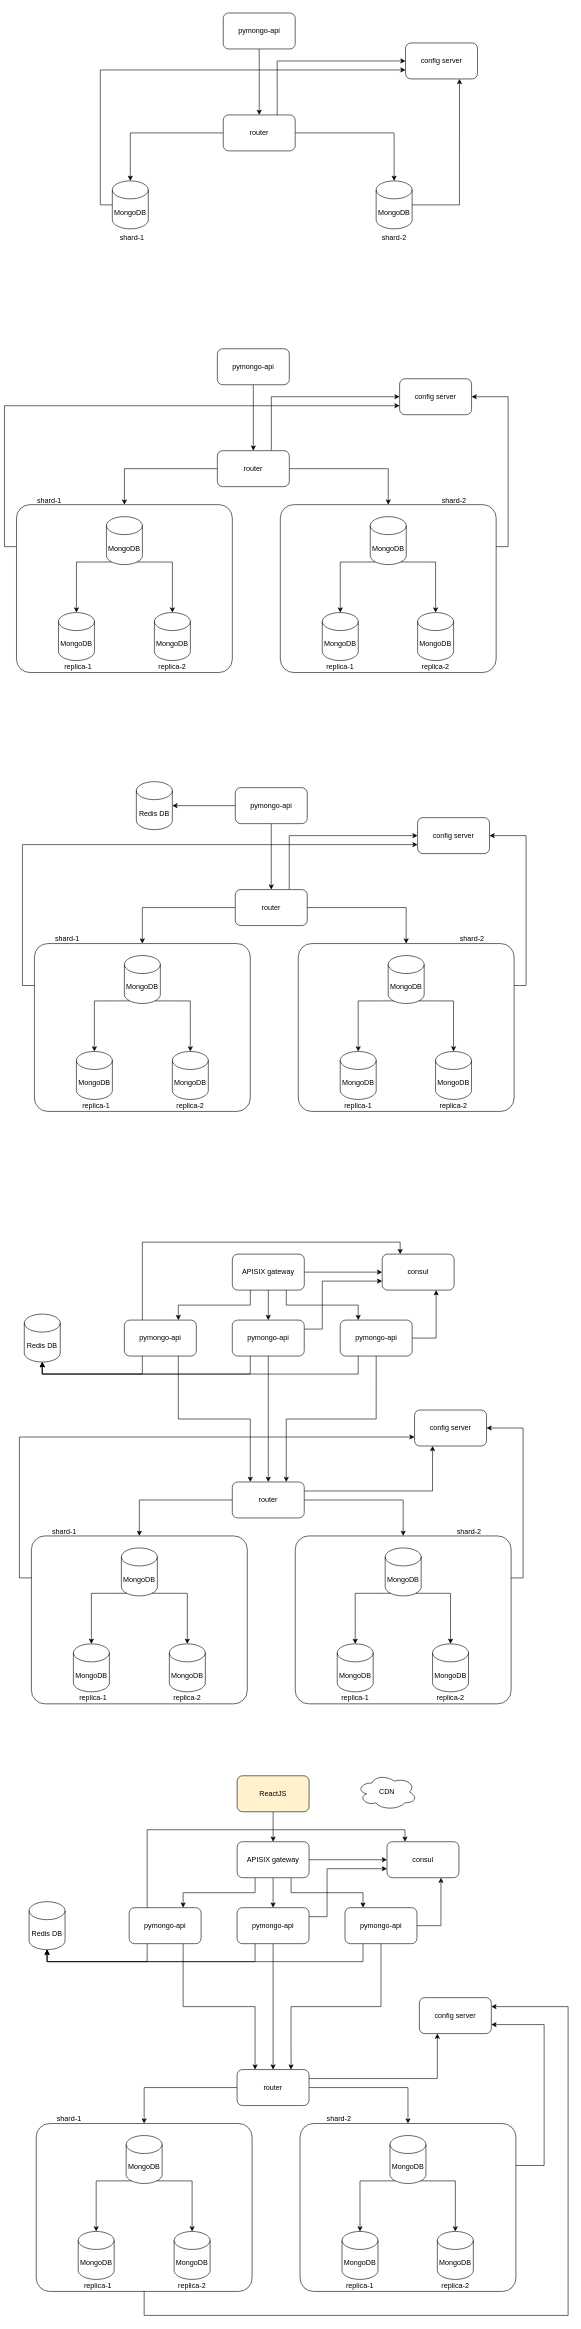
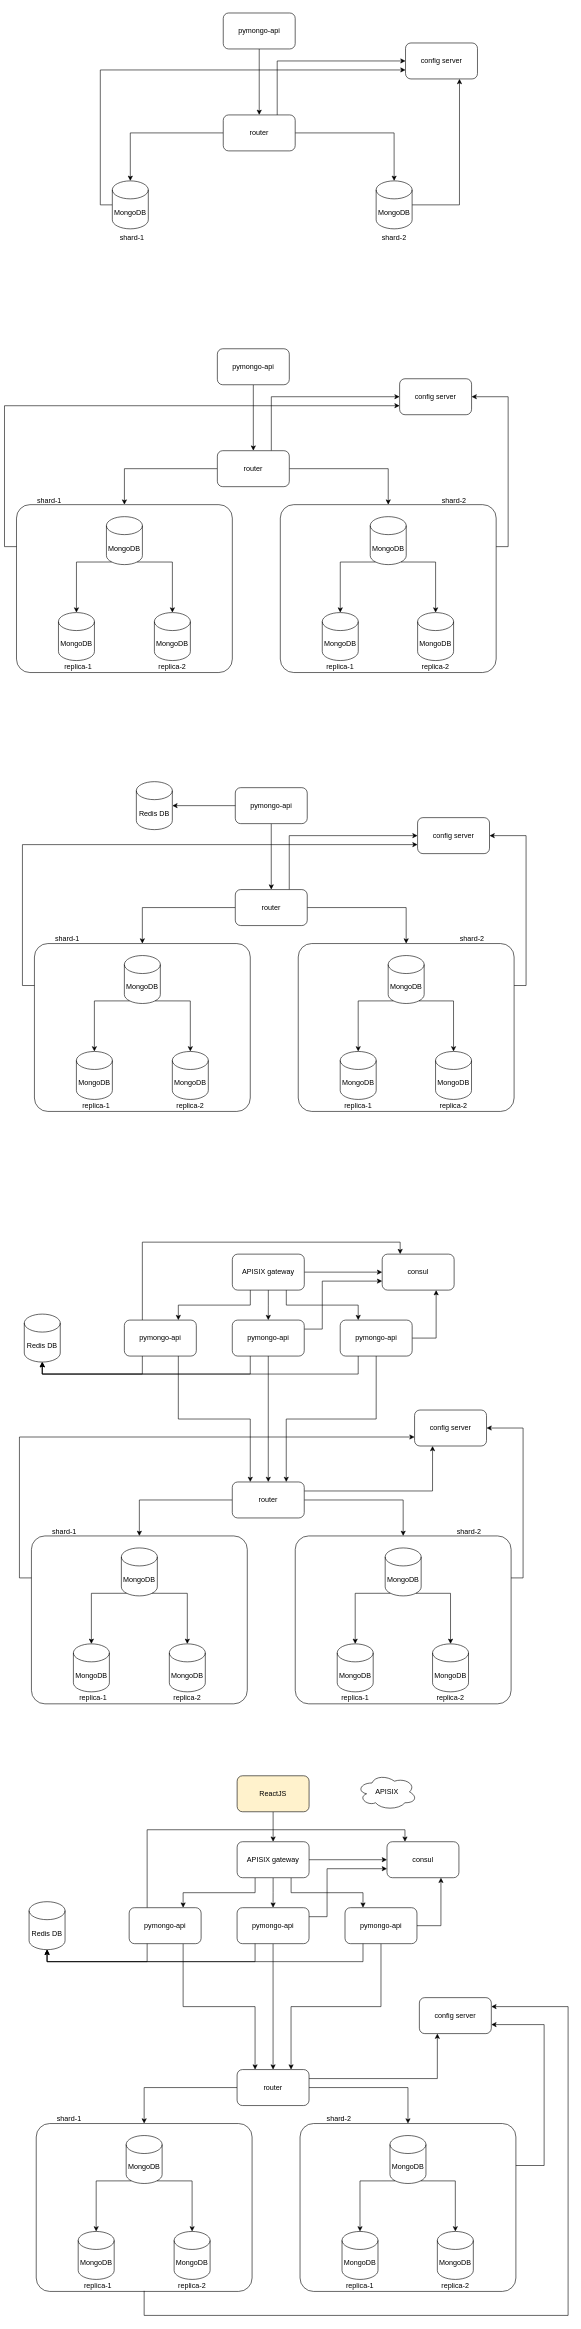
(387, 1793) -> (387, 1793)
